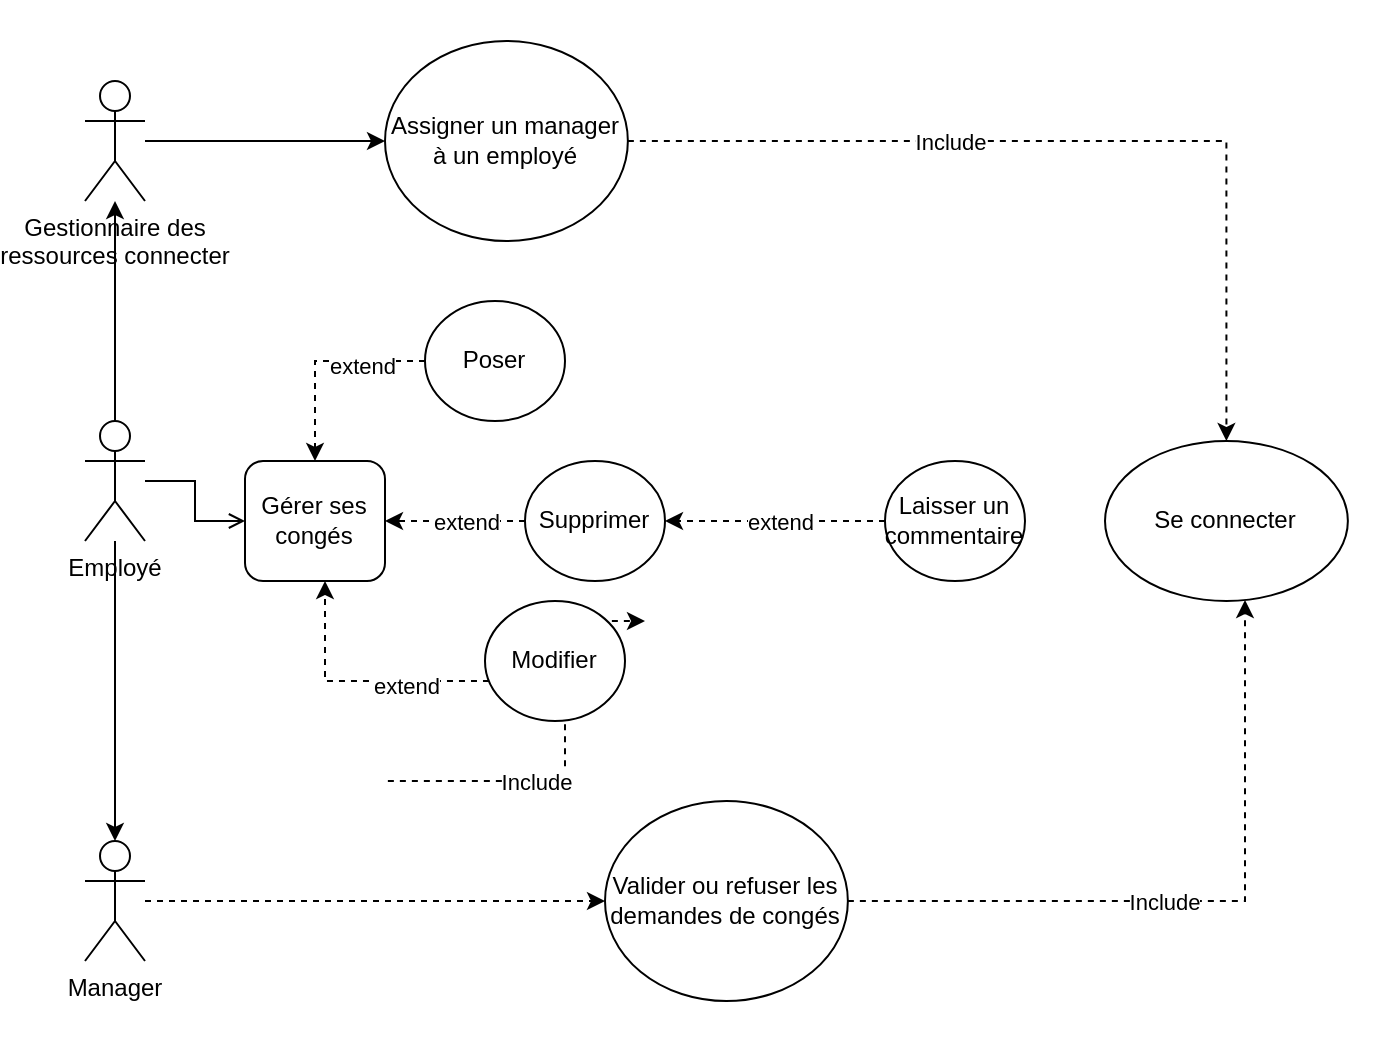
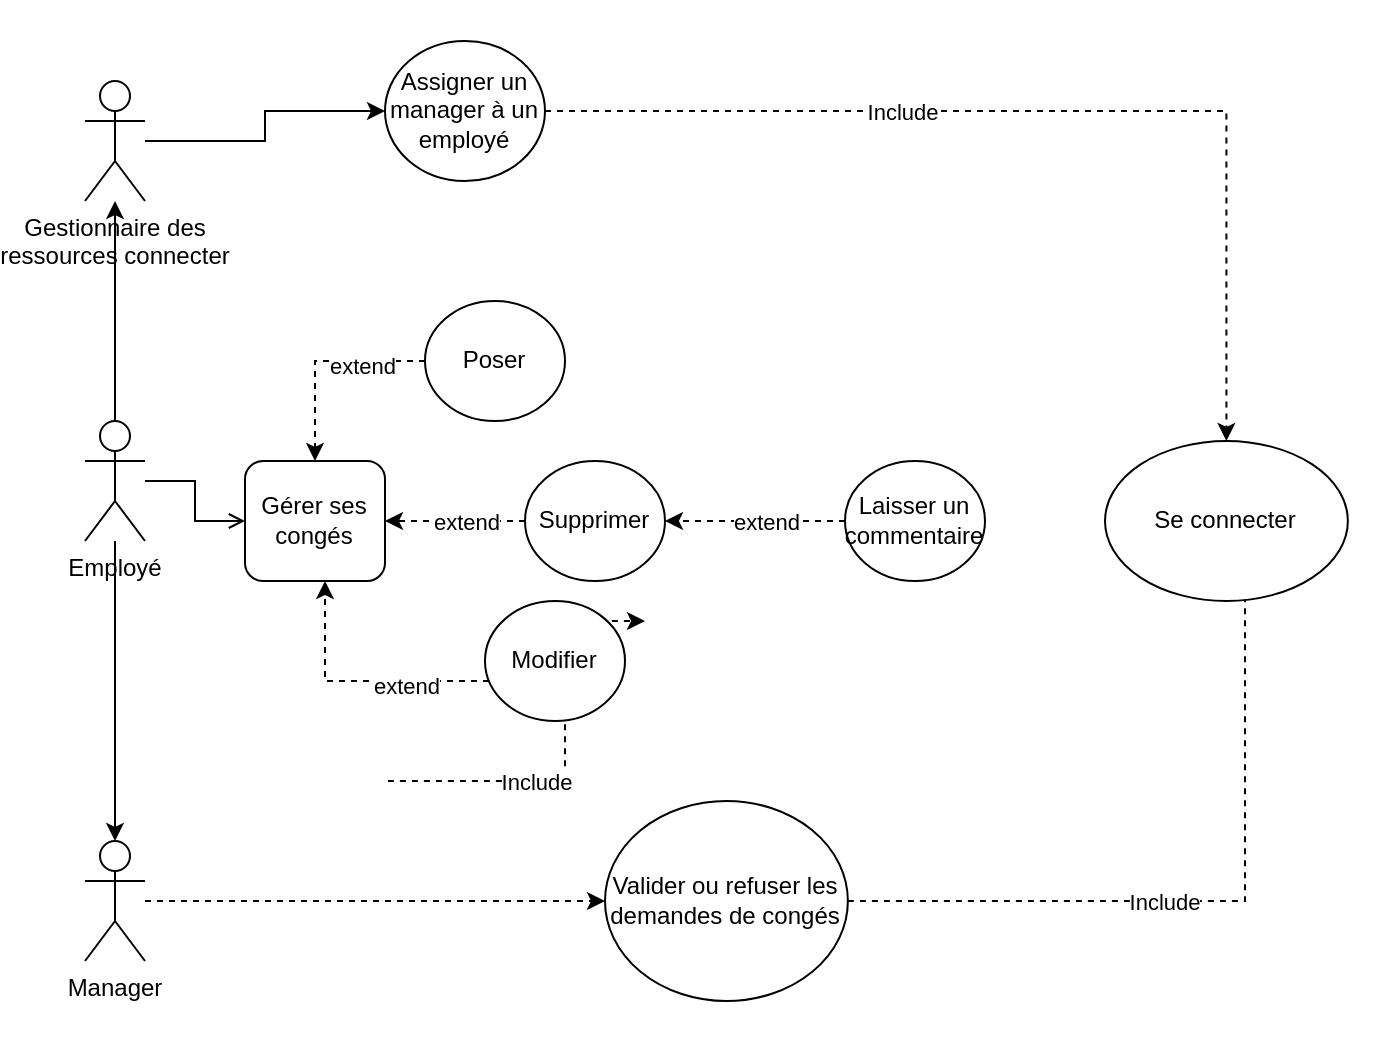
(506, 141) -> (465, 111)
(955, 521) -> (915, 521)
(1245, 615) -> (1245, 608)
